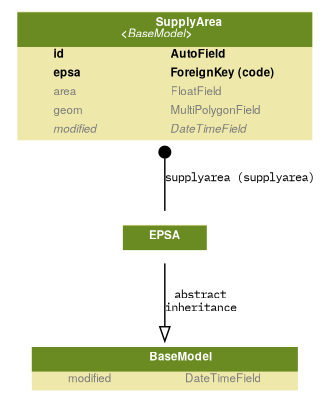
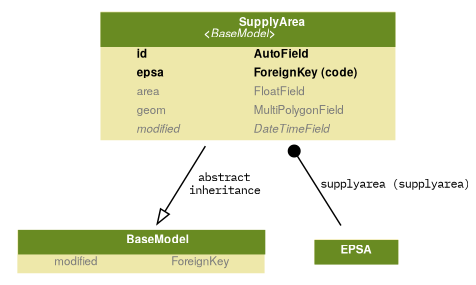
(165, 295) -> (185, 179)
(223, 379) -> (200, 262)
